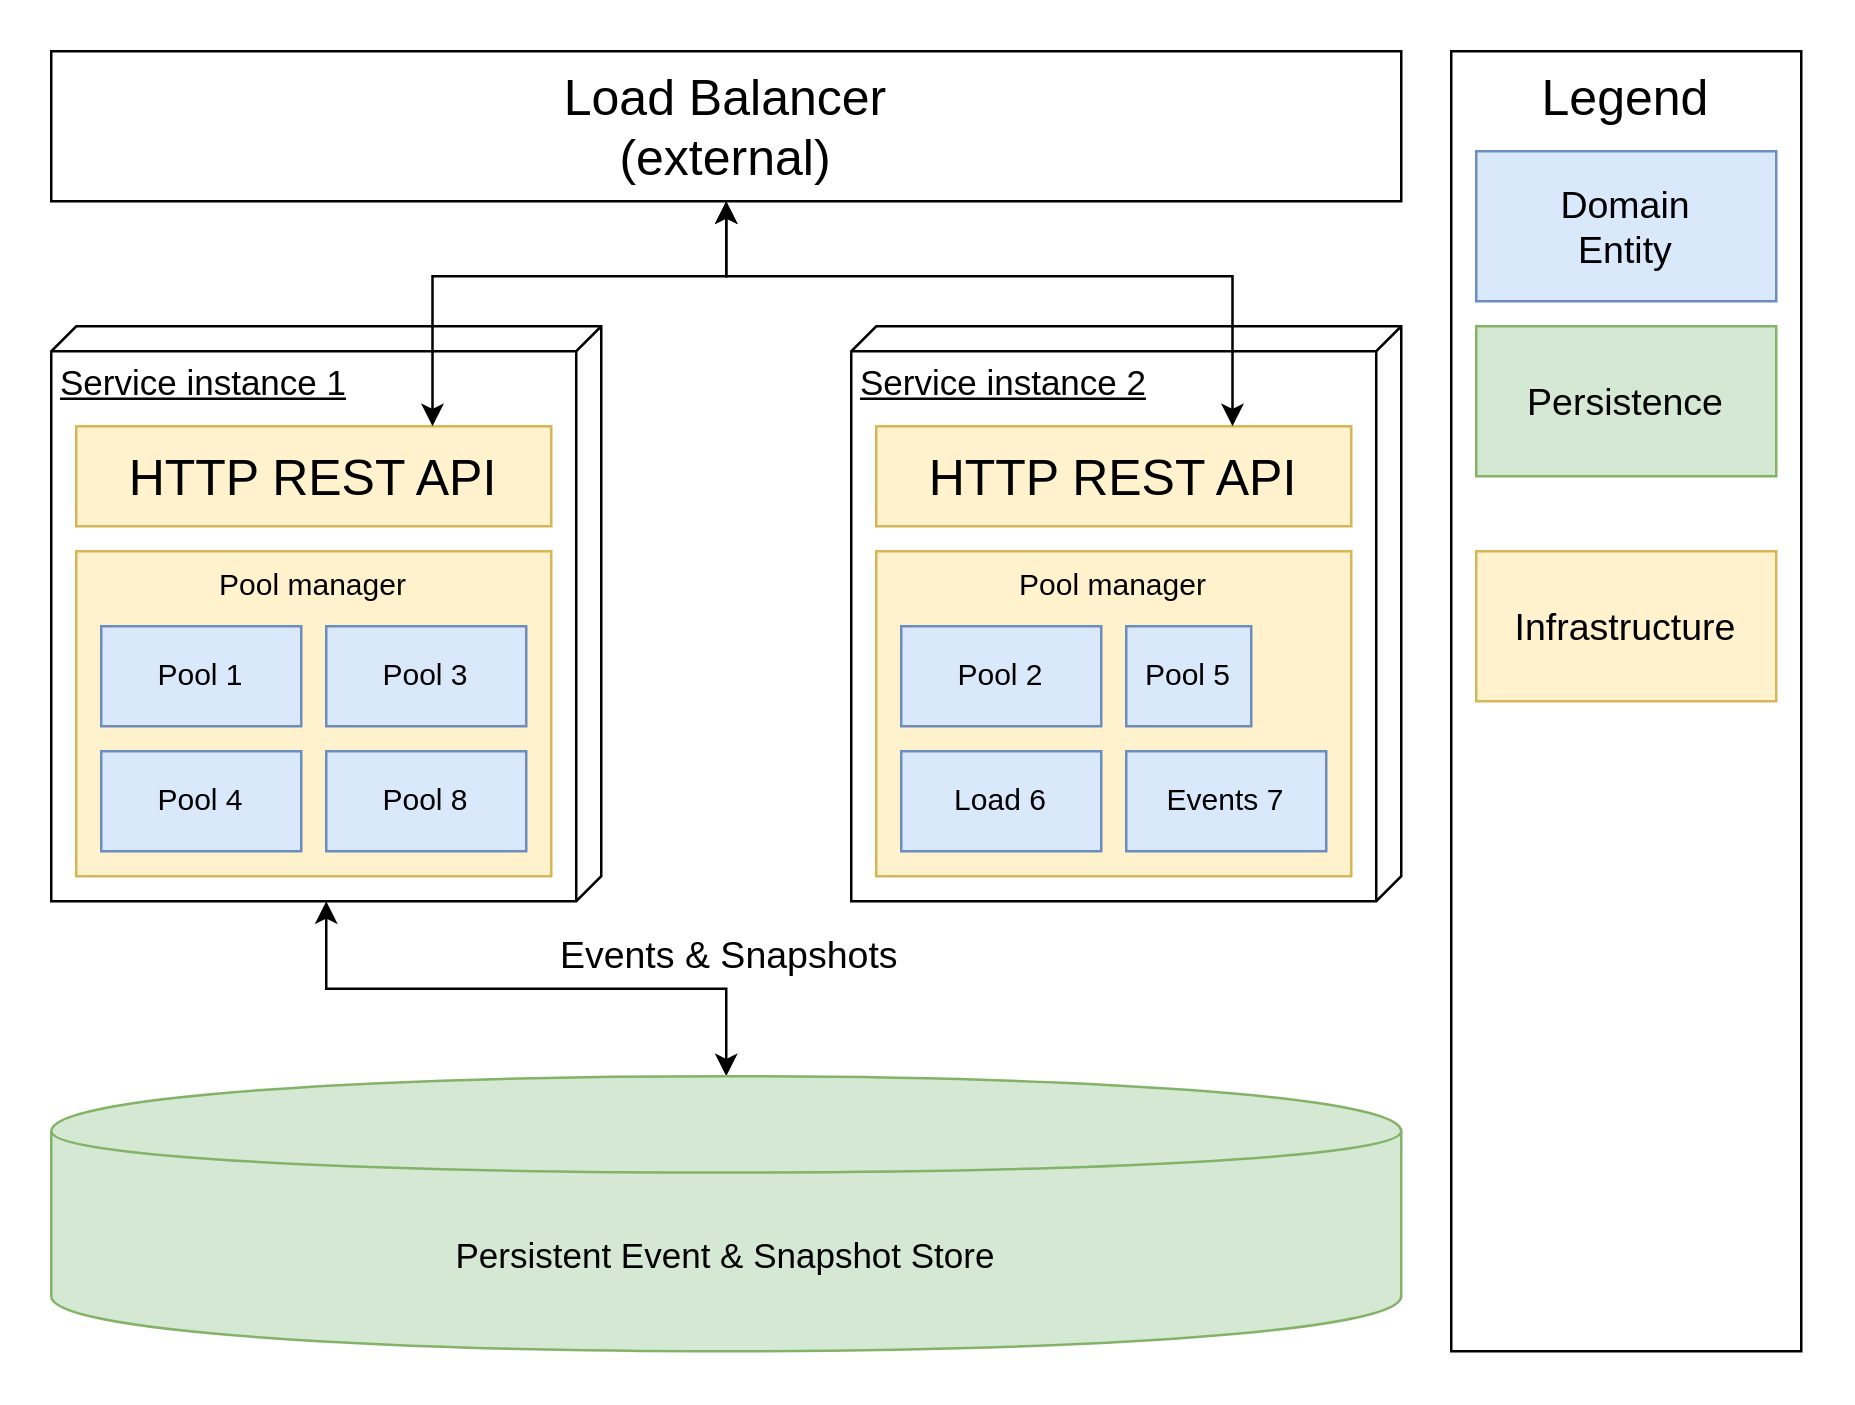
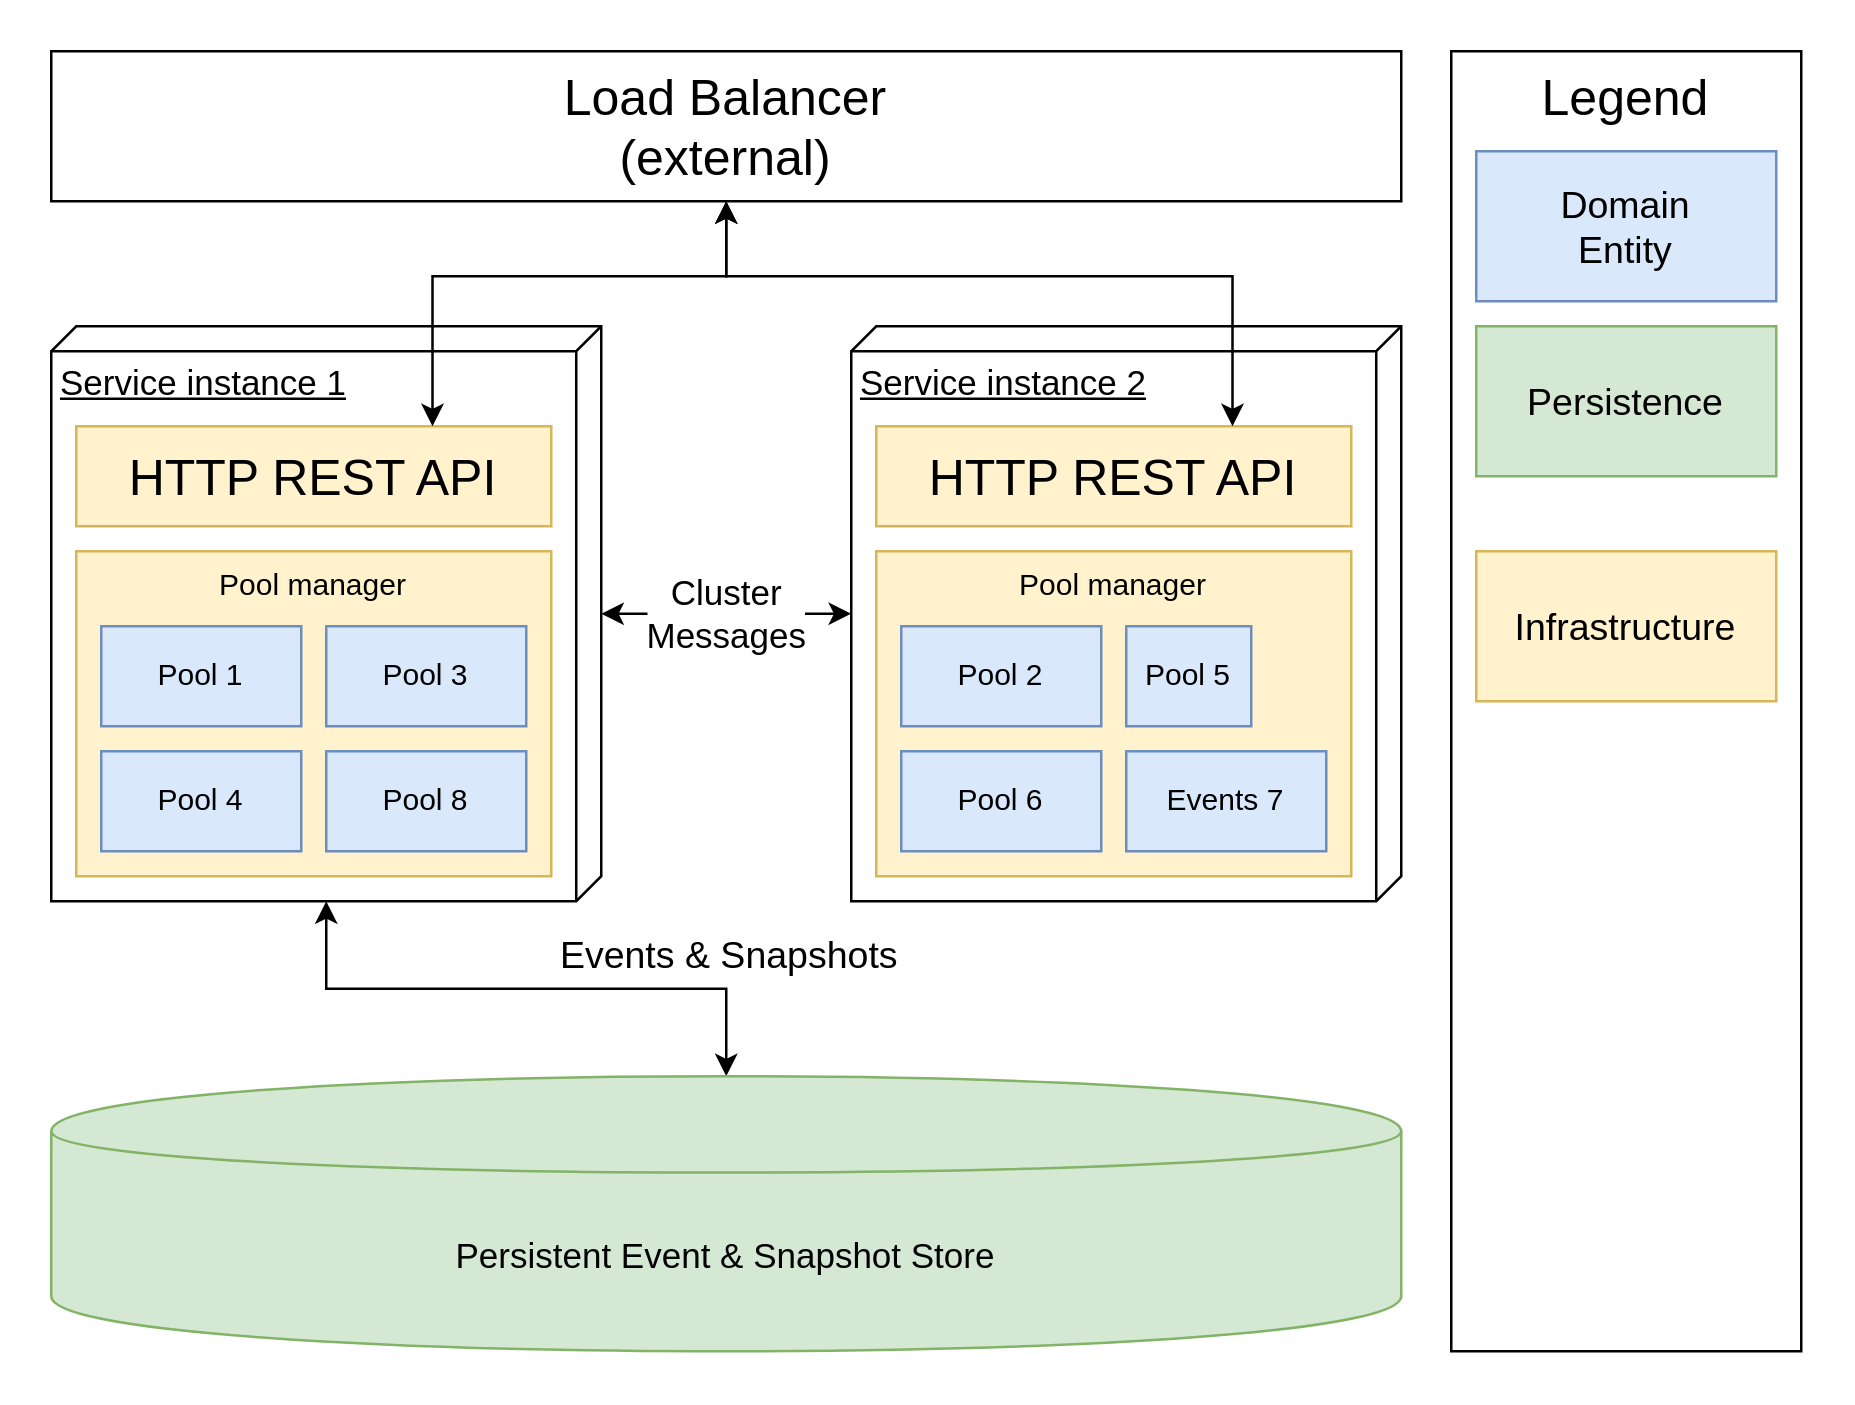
none -> (819, 614)
(1001, 801) -> (1001, 801)
